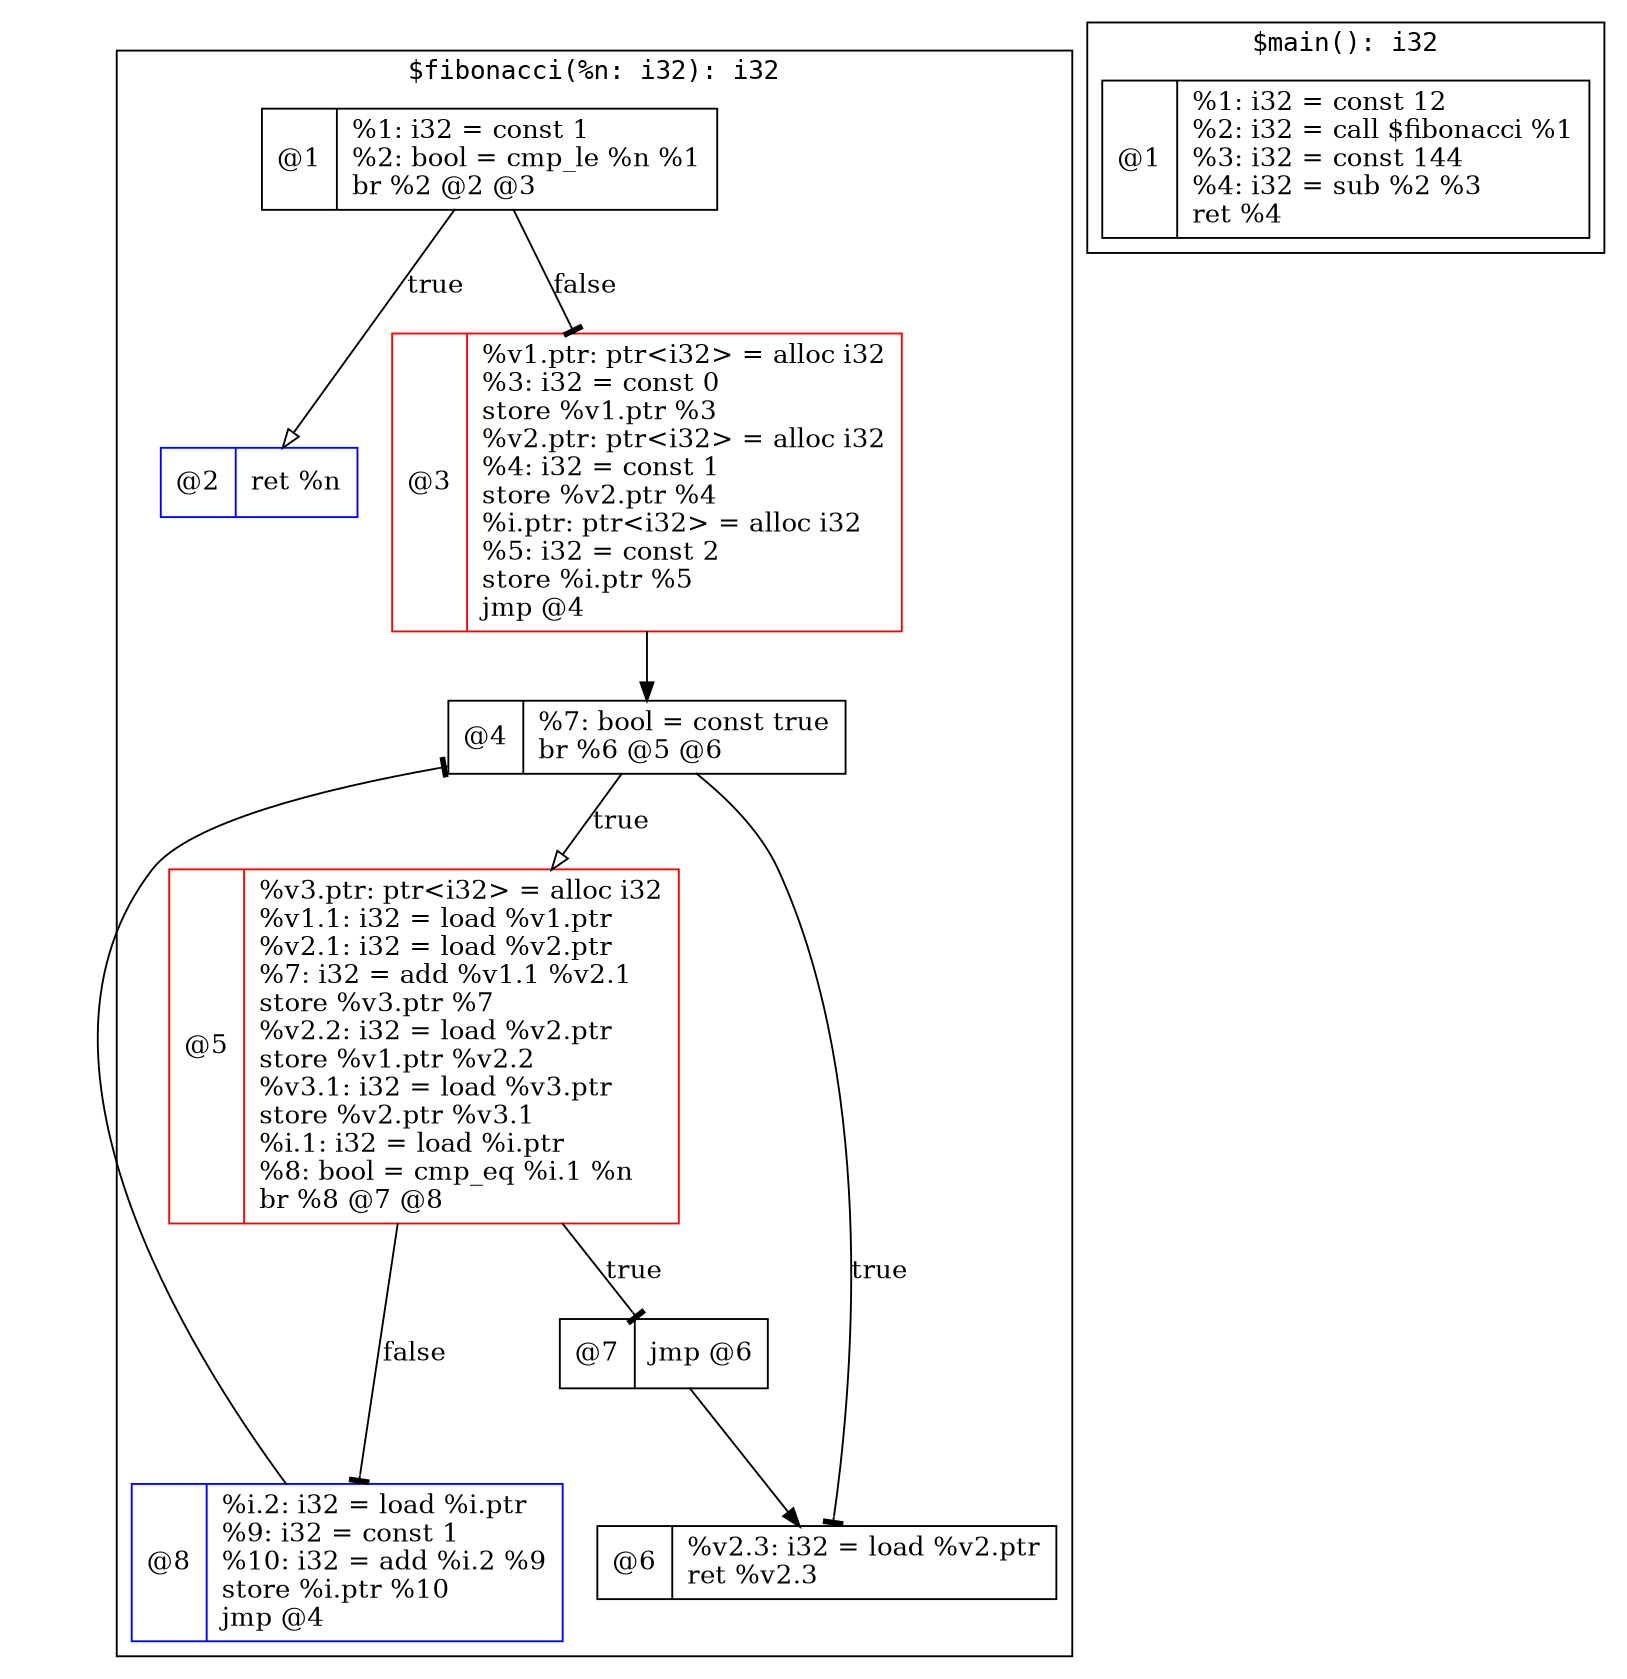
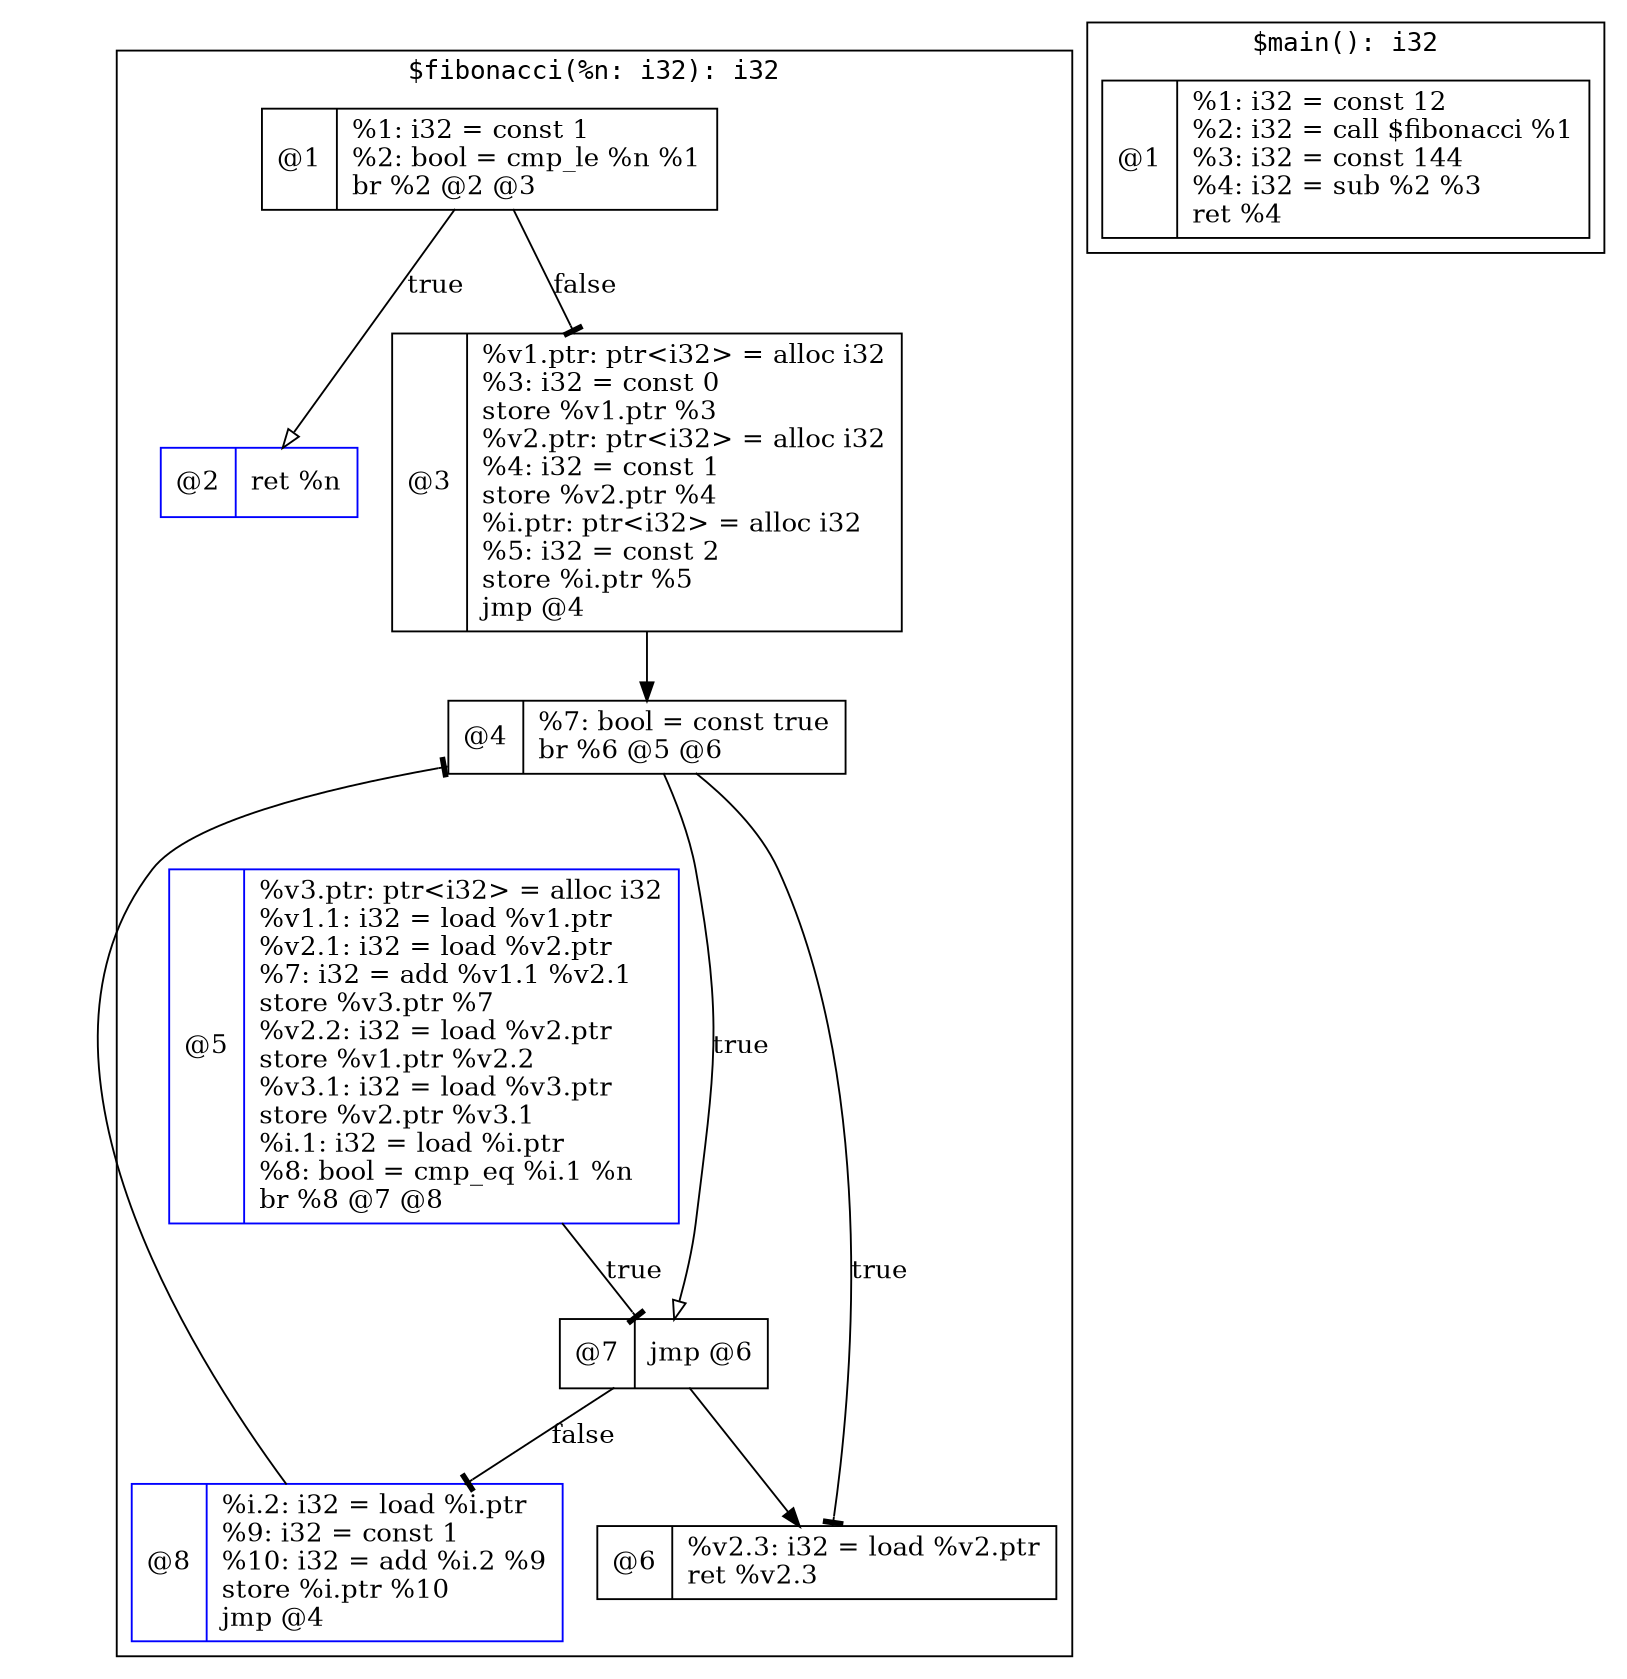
(647, 482) -> (647, 482)
(593, 814) -> (713, 1035)
(424, 1046) -> (424, 1046)
(379, 1349) -> (543, 1434)
